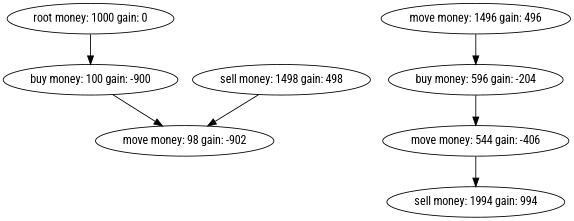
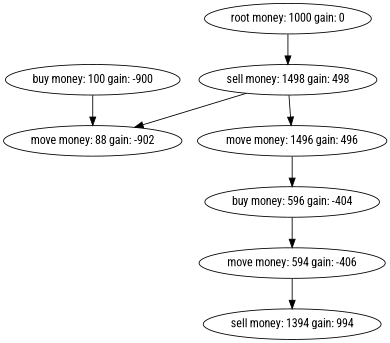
(91, 45) -> (288, 45)
(476, 80) -> (292, 202)
none -> (290, 106)
(185, 141) -> (93, 141)
(476, 141) -> (292, 263)
(476, 202) -> (292, 324)
